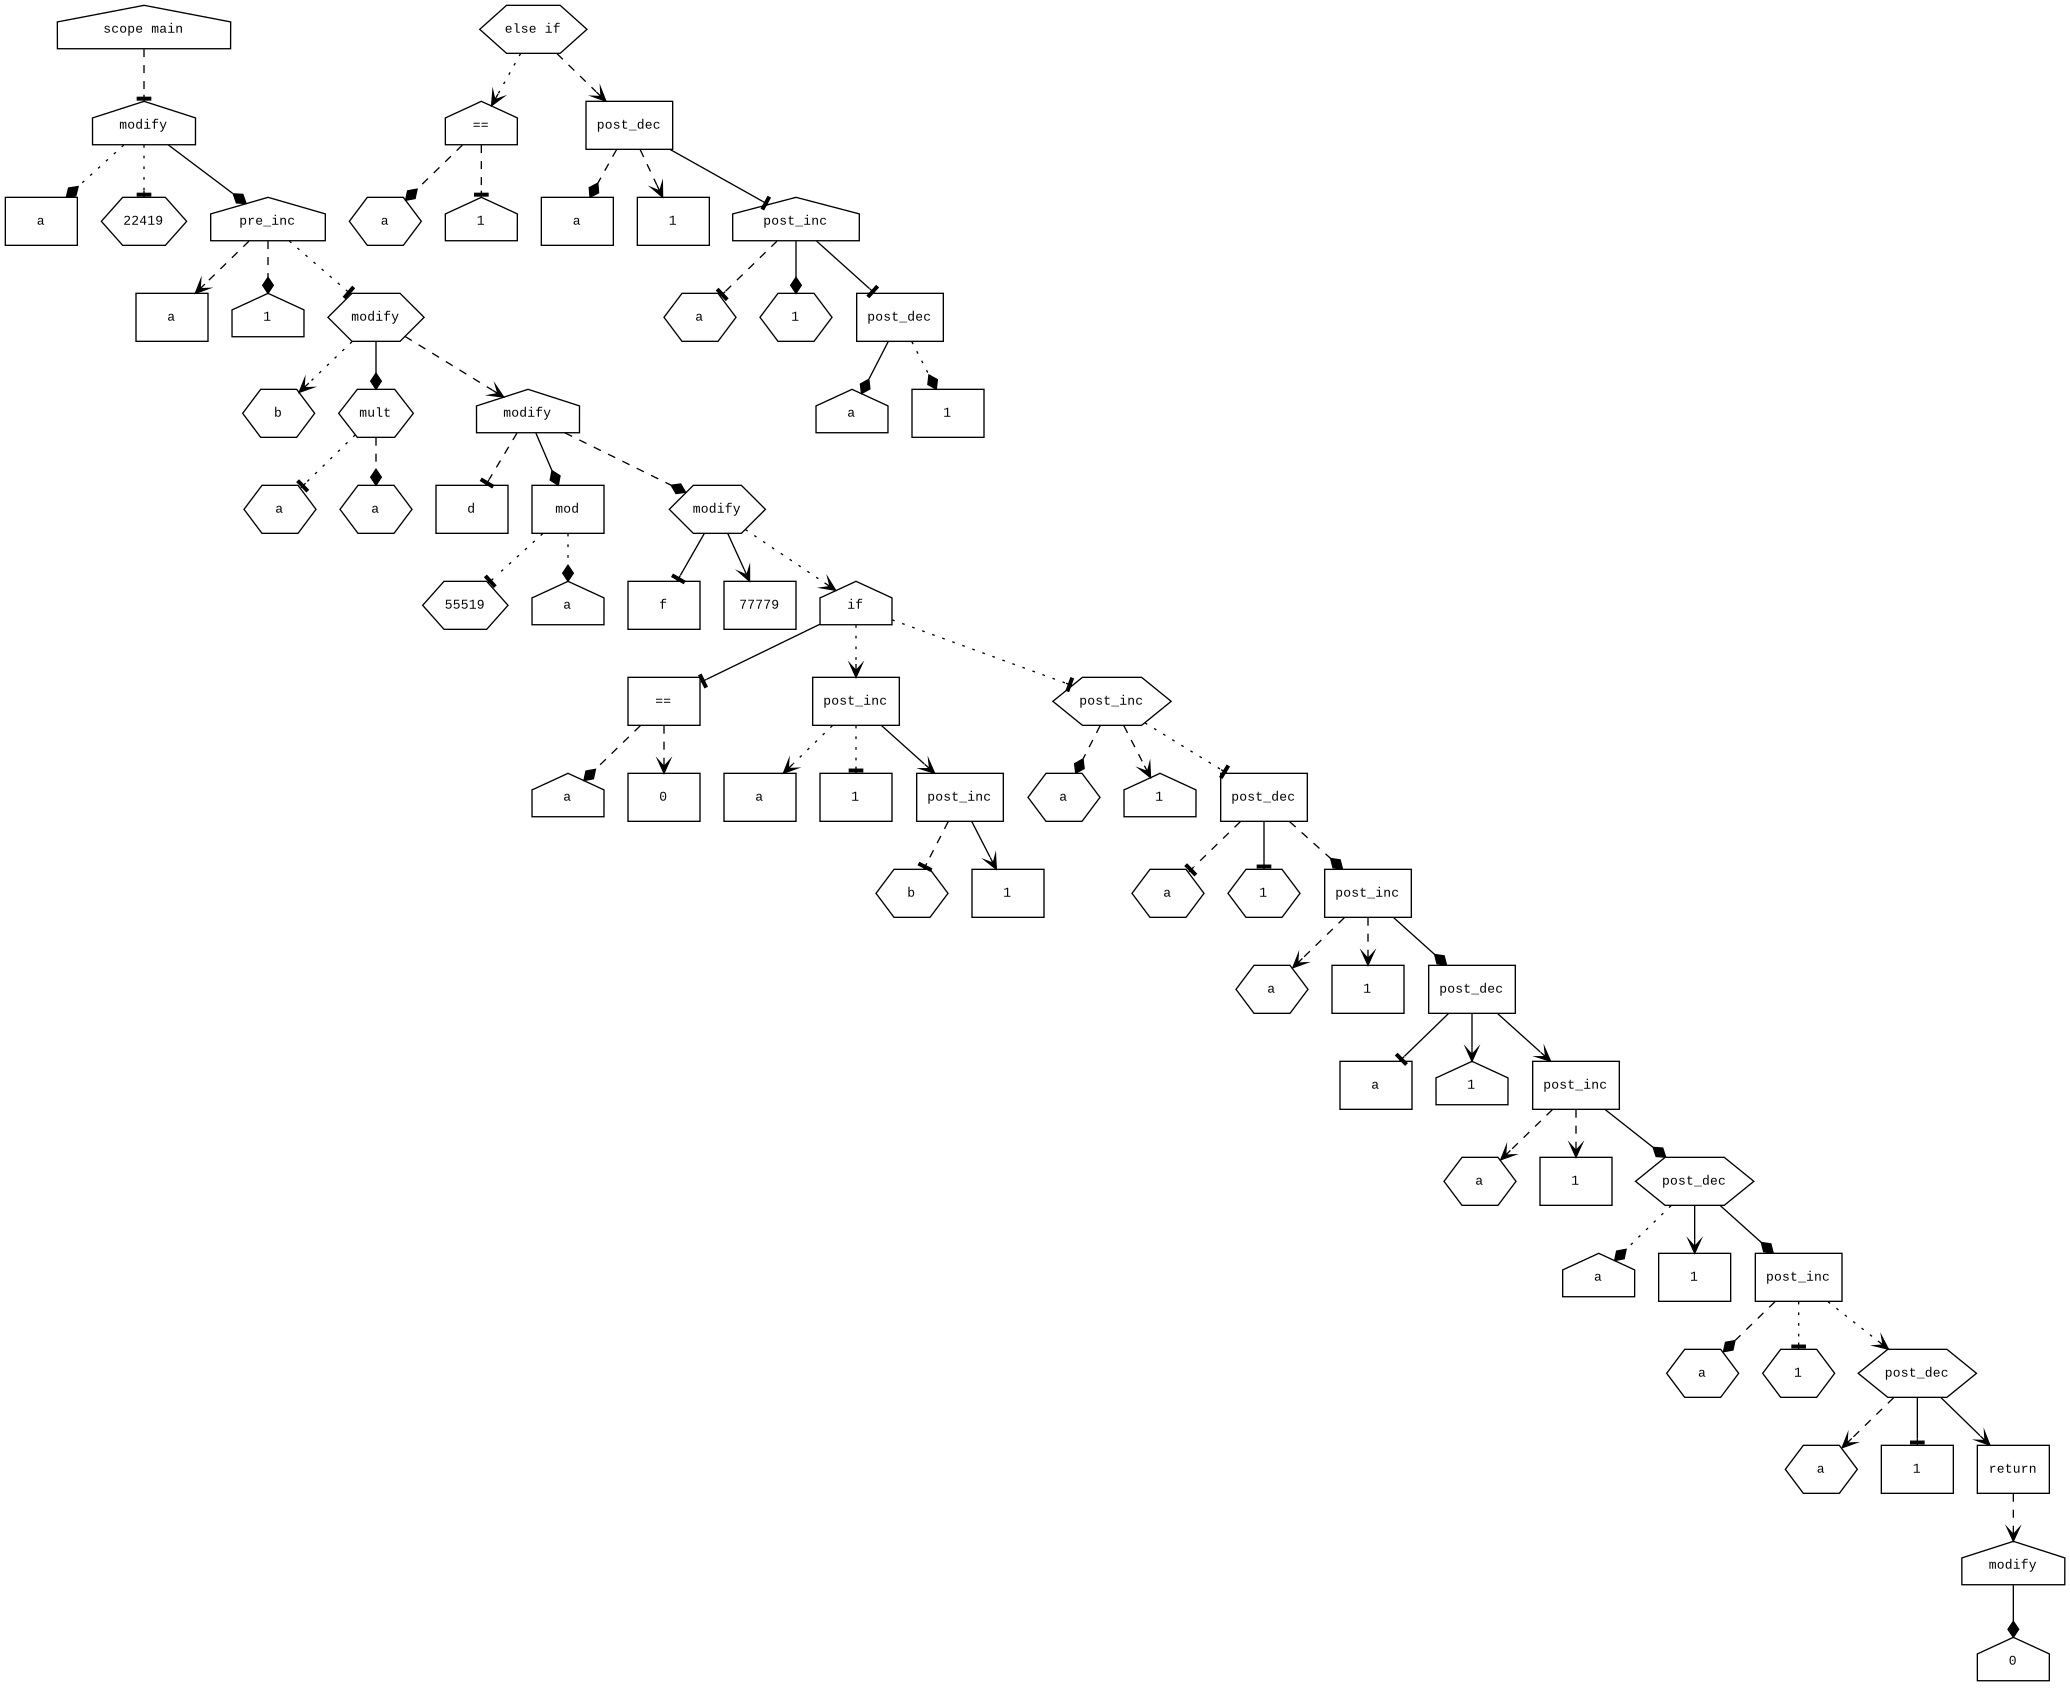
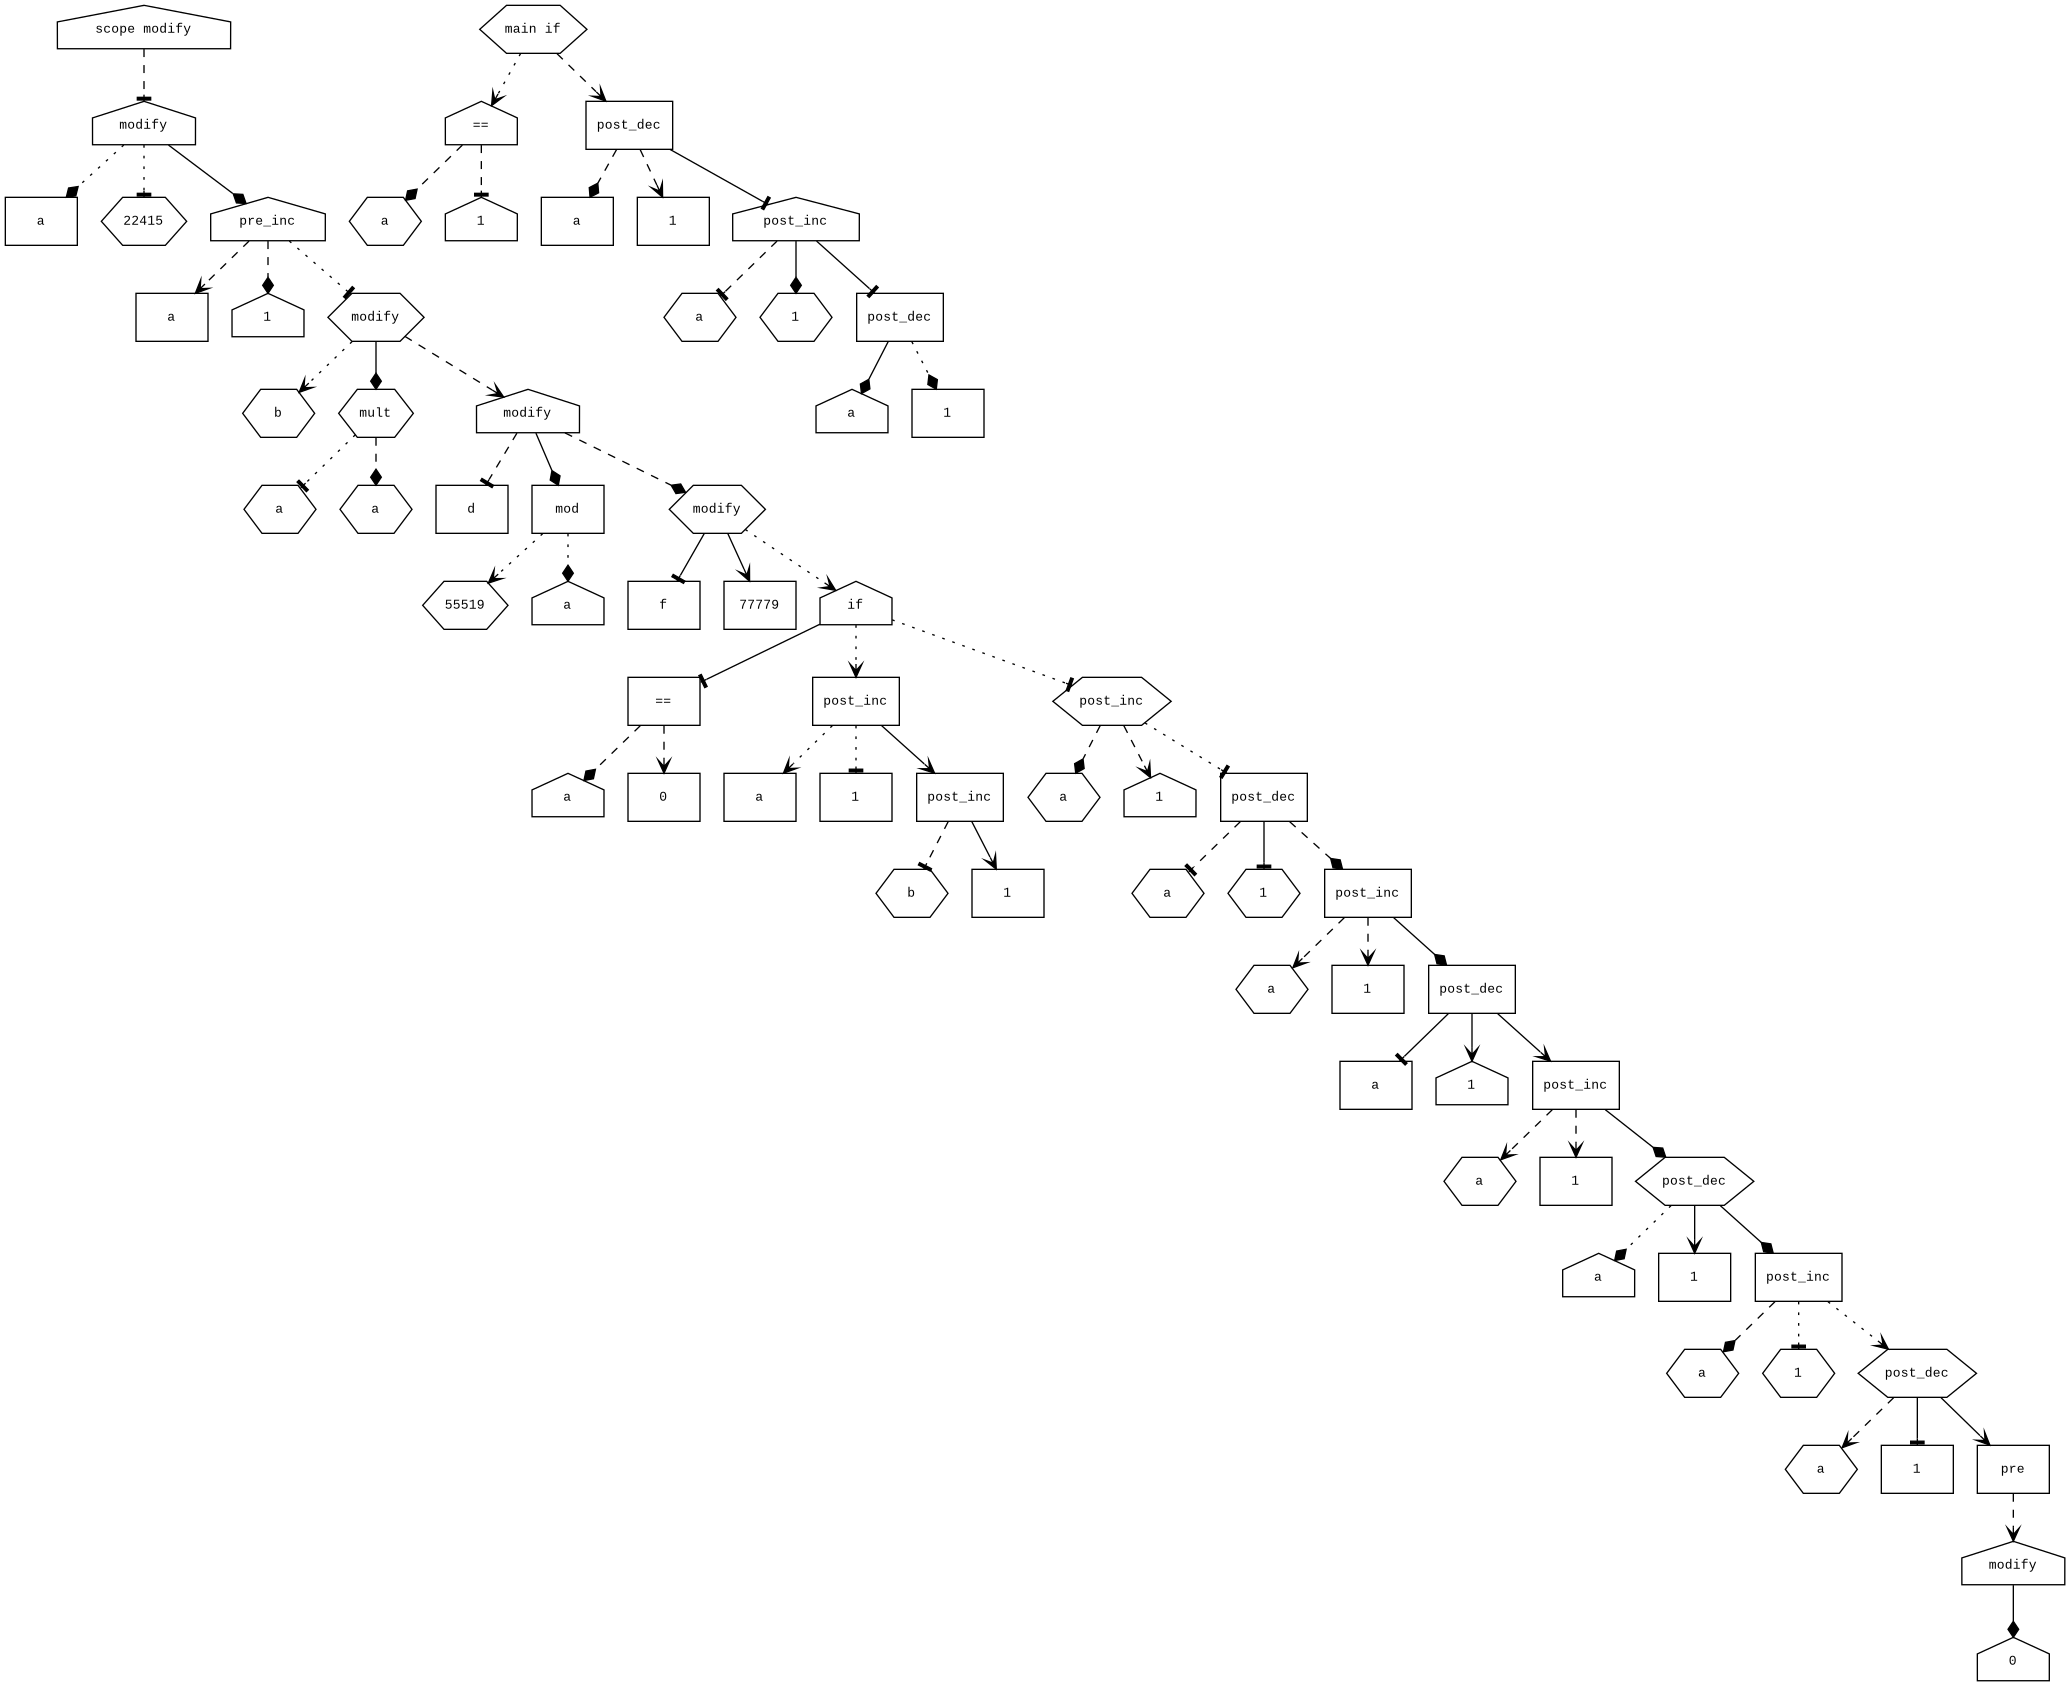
(144, 29) -> (144, 29)
(533, 29) -> (533, 29)
(144, 221) -> (144, 221)
(520, 554) -> (520, 554)
(2013, 1469) -> (2013, 1469)
